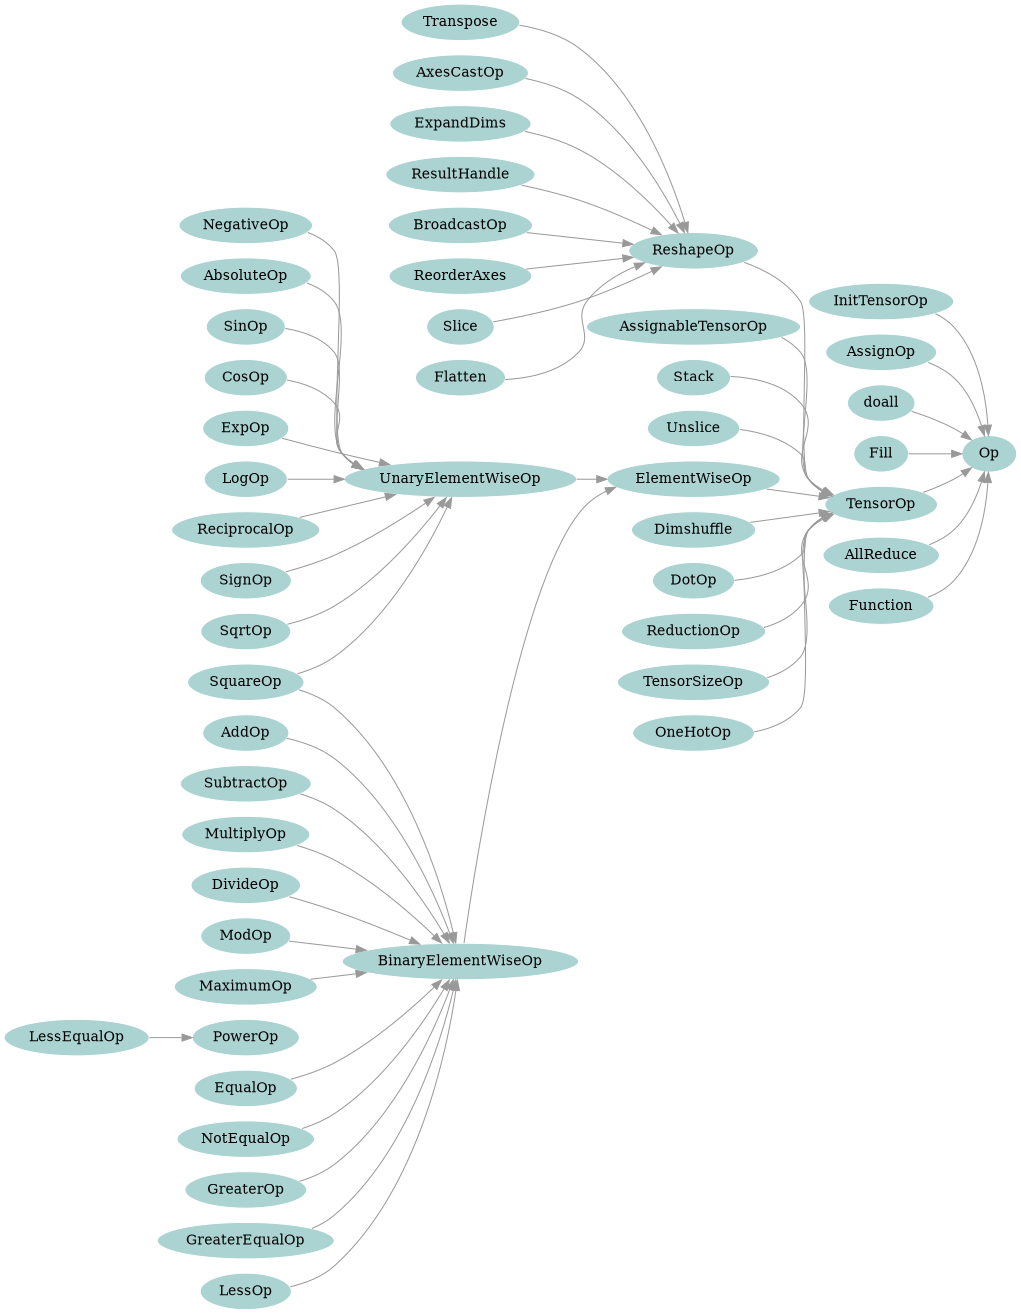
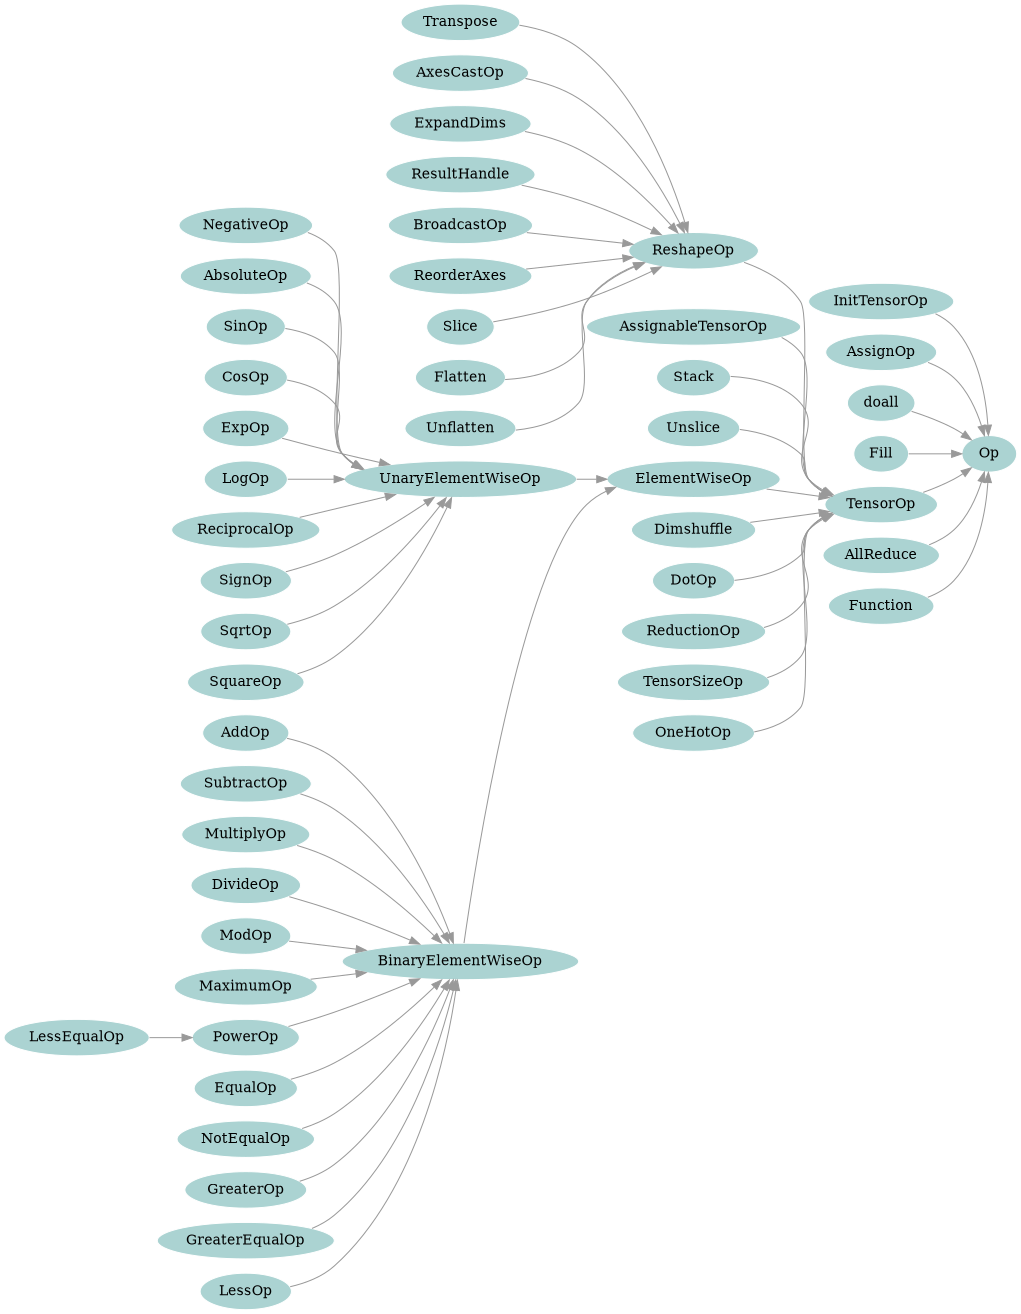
none -> (460, 428)
(401, 793) -> (350, 1007)
